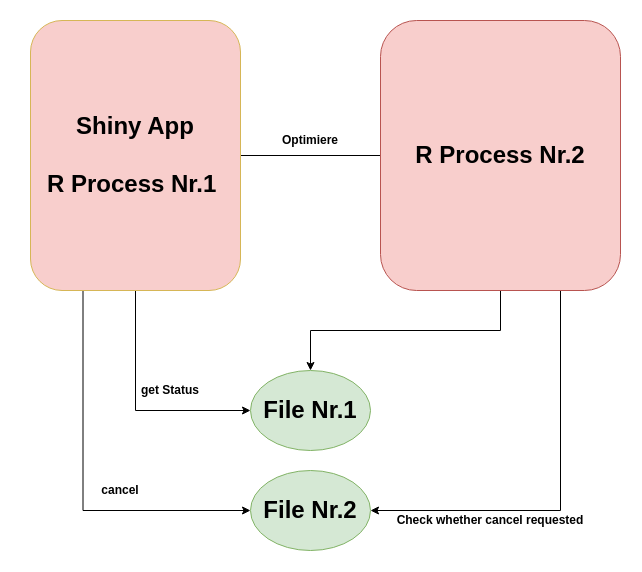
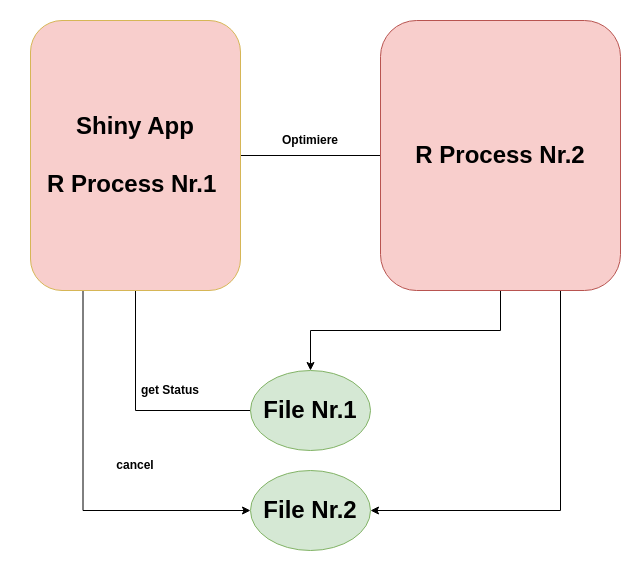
(242, 411) -> (245, 411)
(121, 491) -> (136, 466)
(491, 521) -> none
